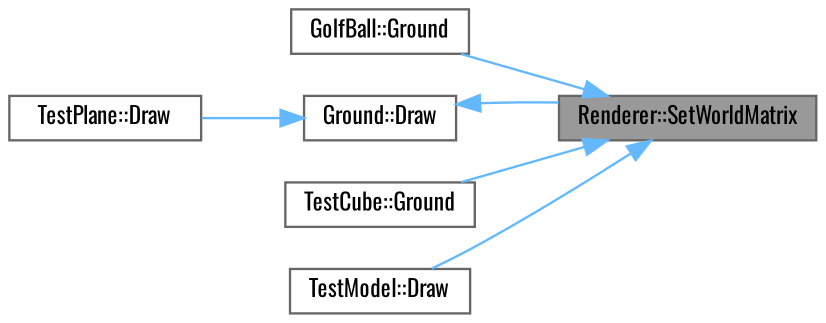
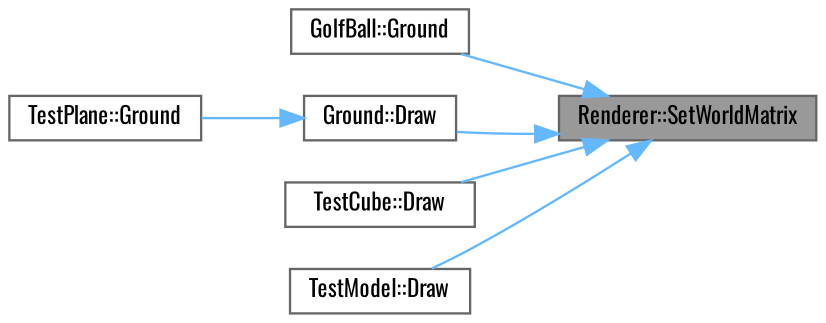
(520, 102) -> (496, 133)
(105, 118) -> (105, 118)
(380, 205) -> (380, 205)
